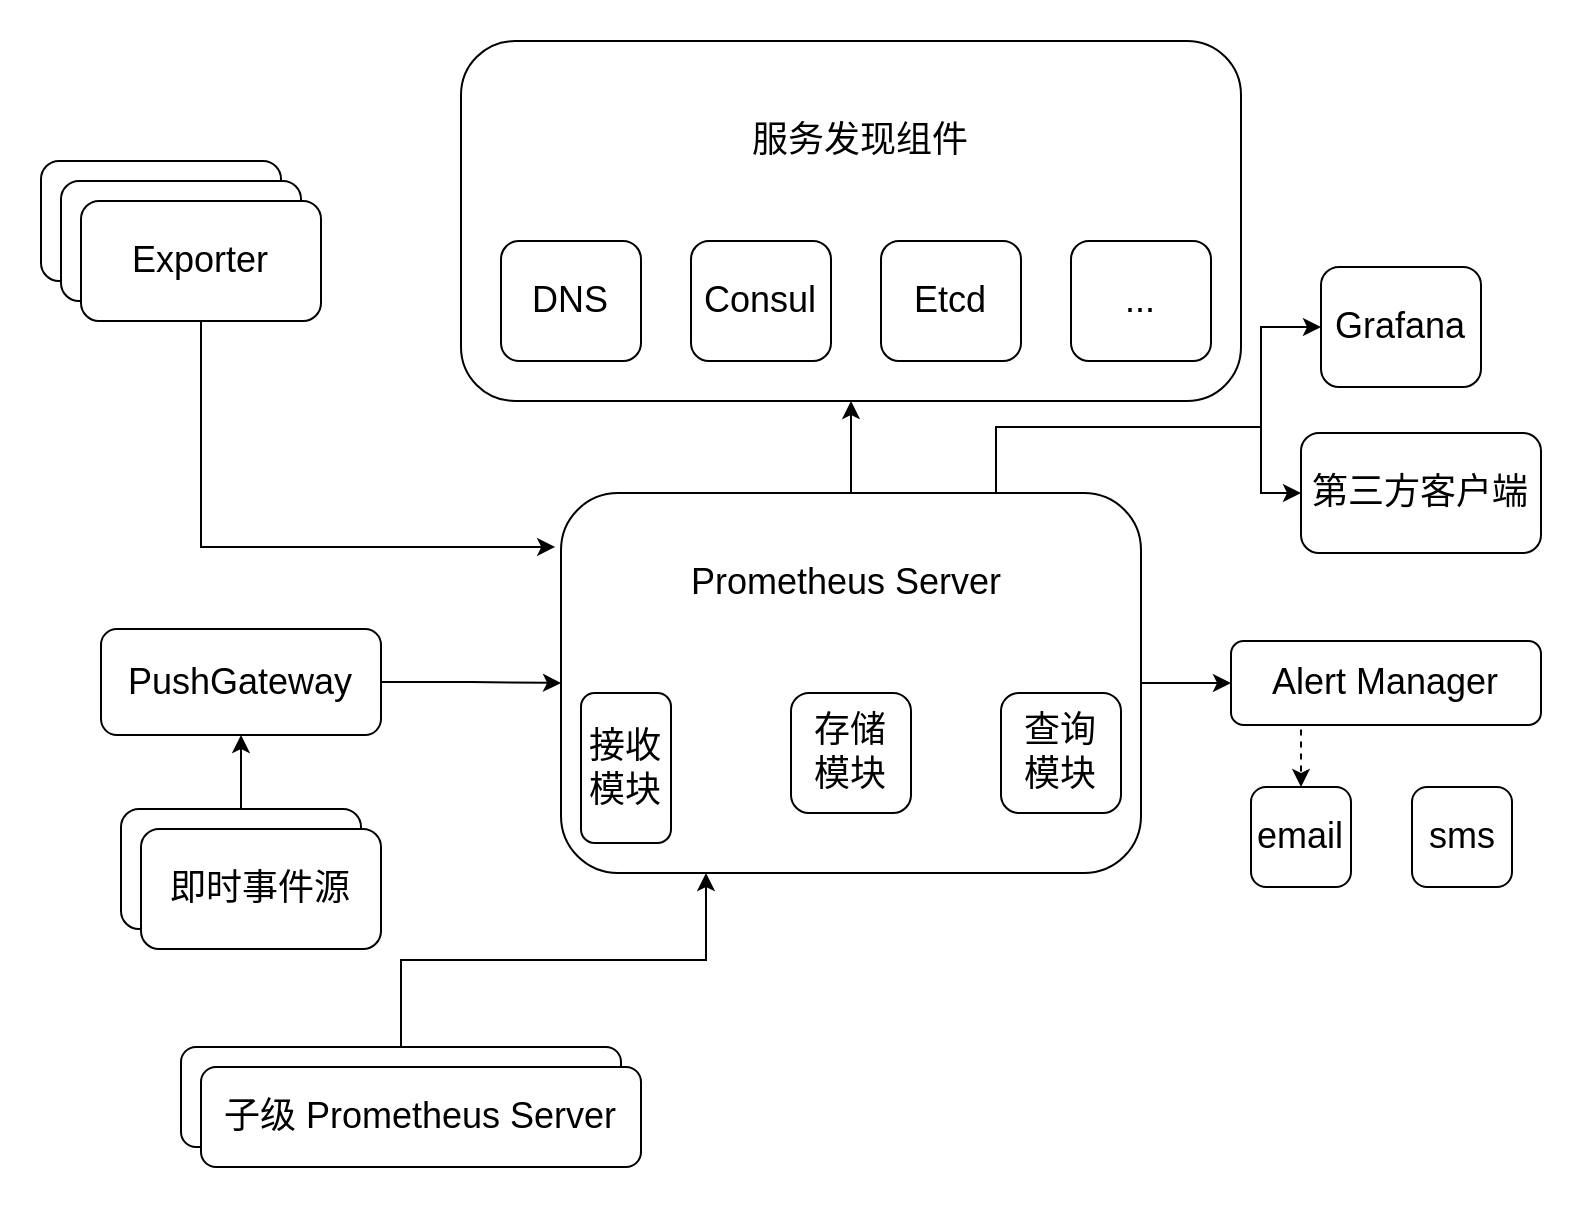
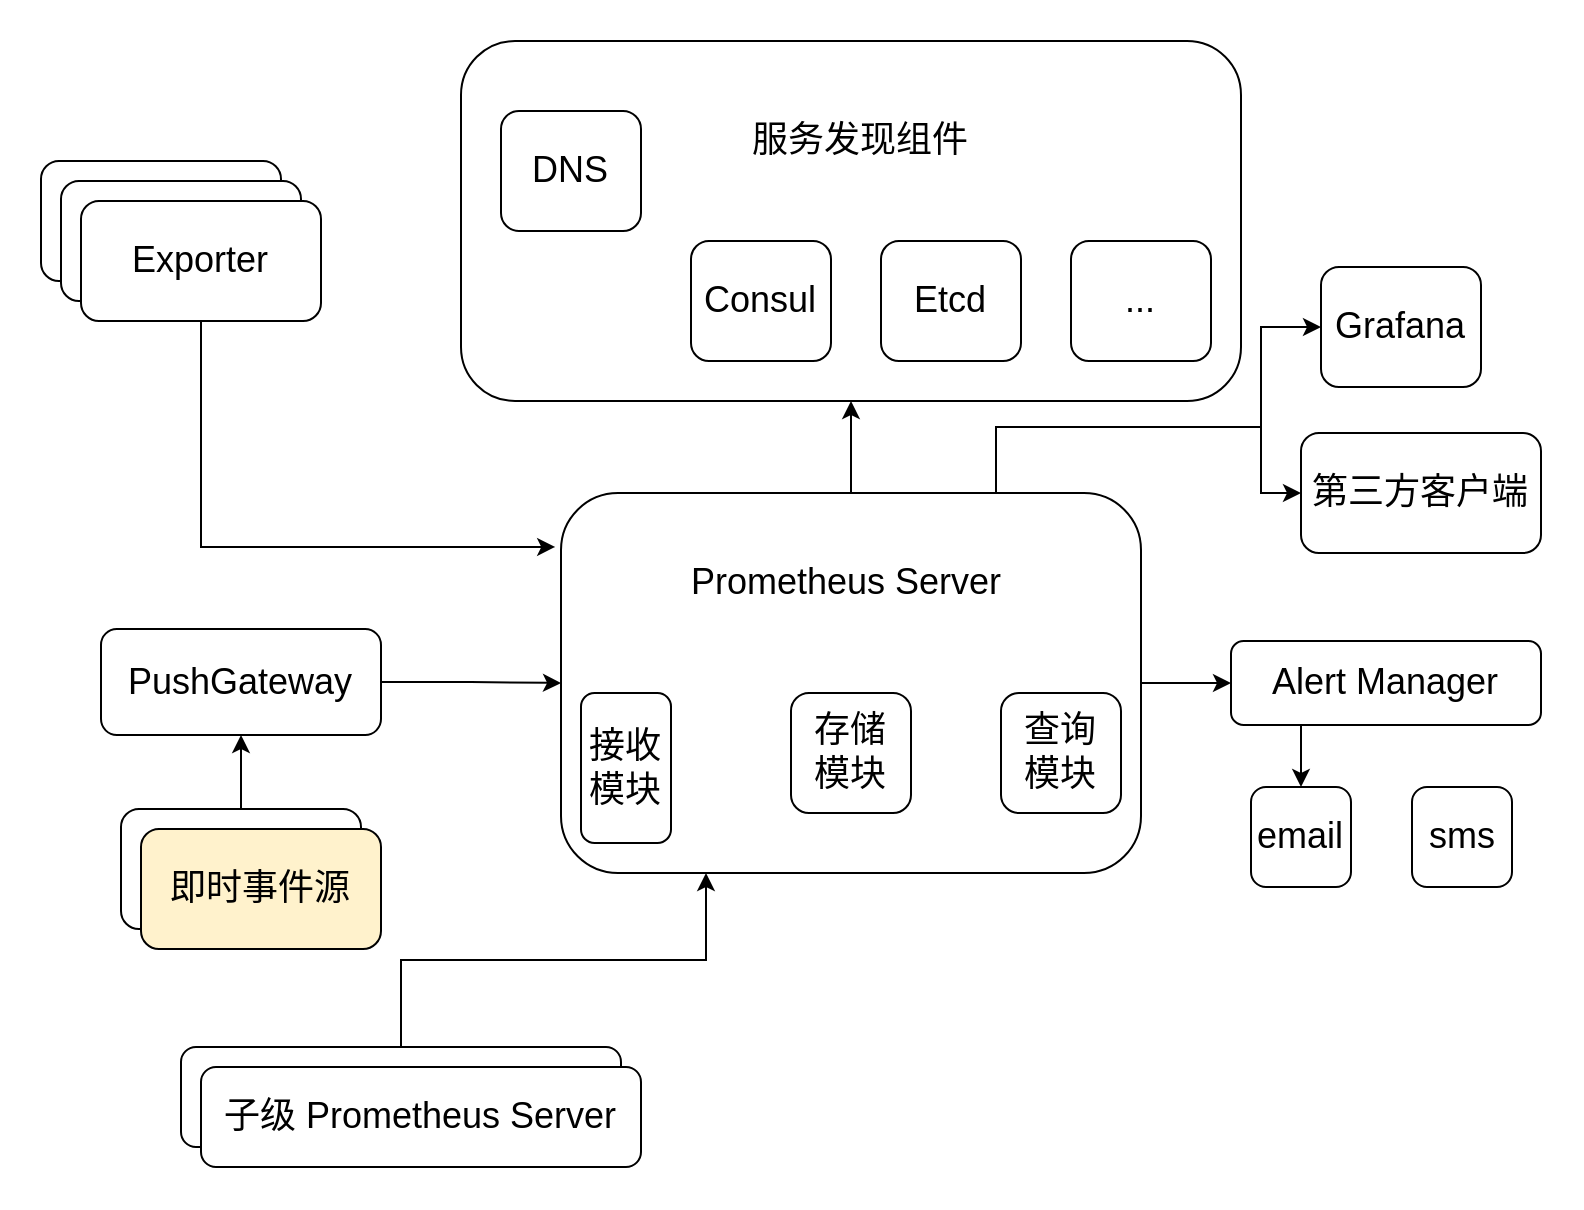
(571, 301) -> (571, 171)
(1301, 748) -> (1301, 748)
(261, 889) -> (261, 889)
